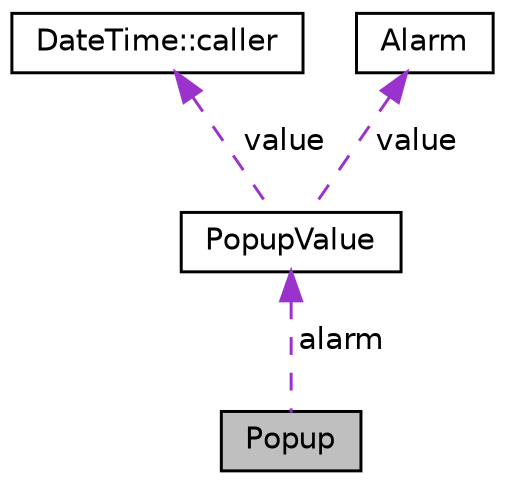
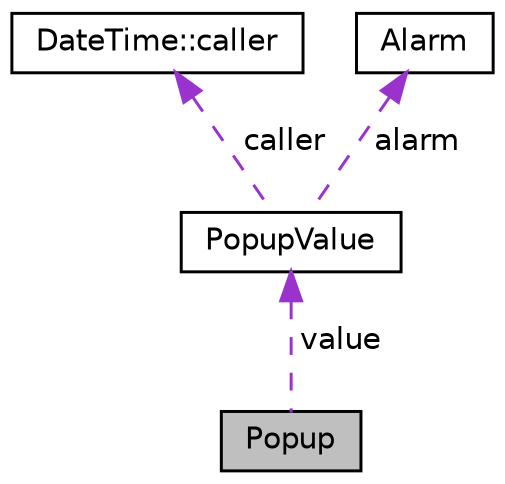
(281, 143) -> (281, 143)
(413, 143) -> (413, 143)
(337, 342) -> (337, 342)
